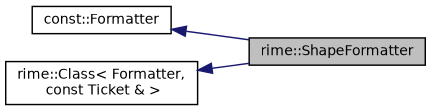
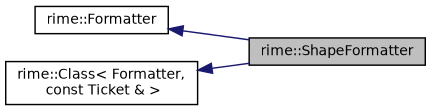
(102, 20) -> (102, 20)
